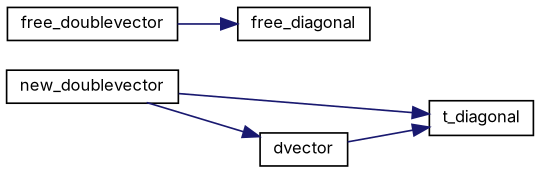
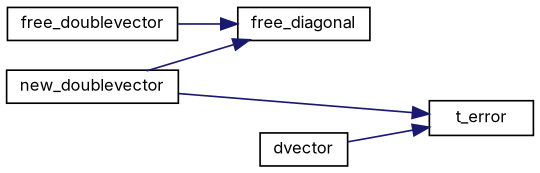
(195, 117) -> (190, 58)
(481, 118) -> (481, 118)
